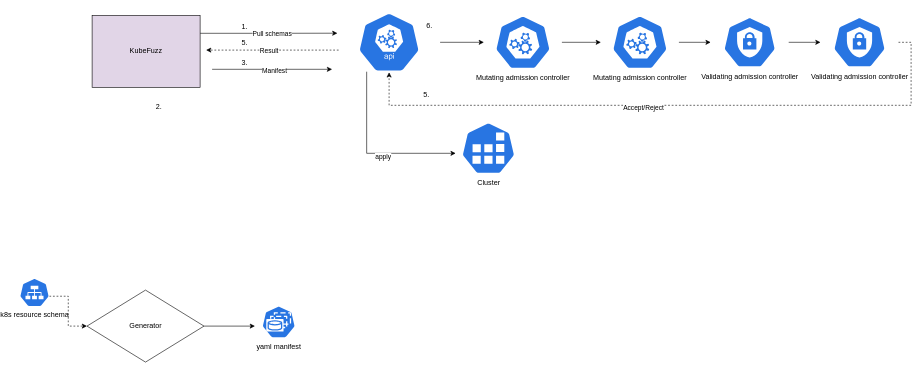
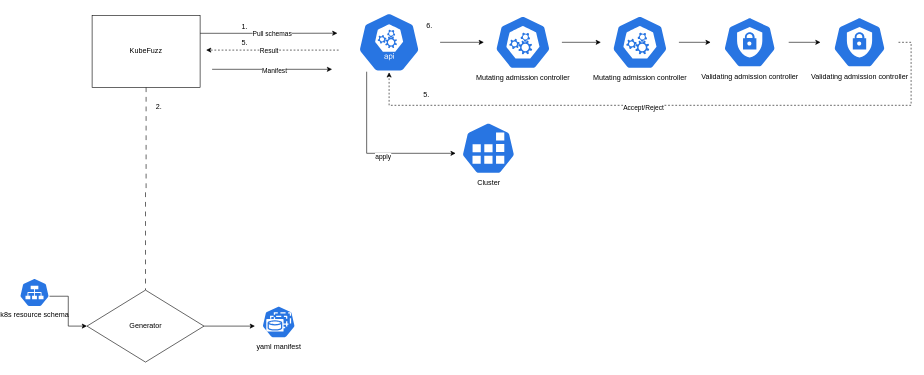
(146, 51) -> (146, 51)
(245, 63) -> none
none -> (146, 189)
(68, 309) -> (68, 309)
